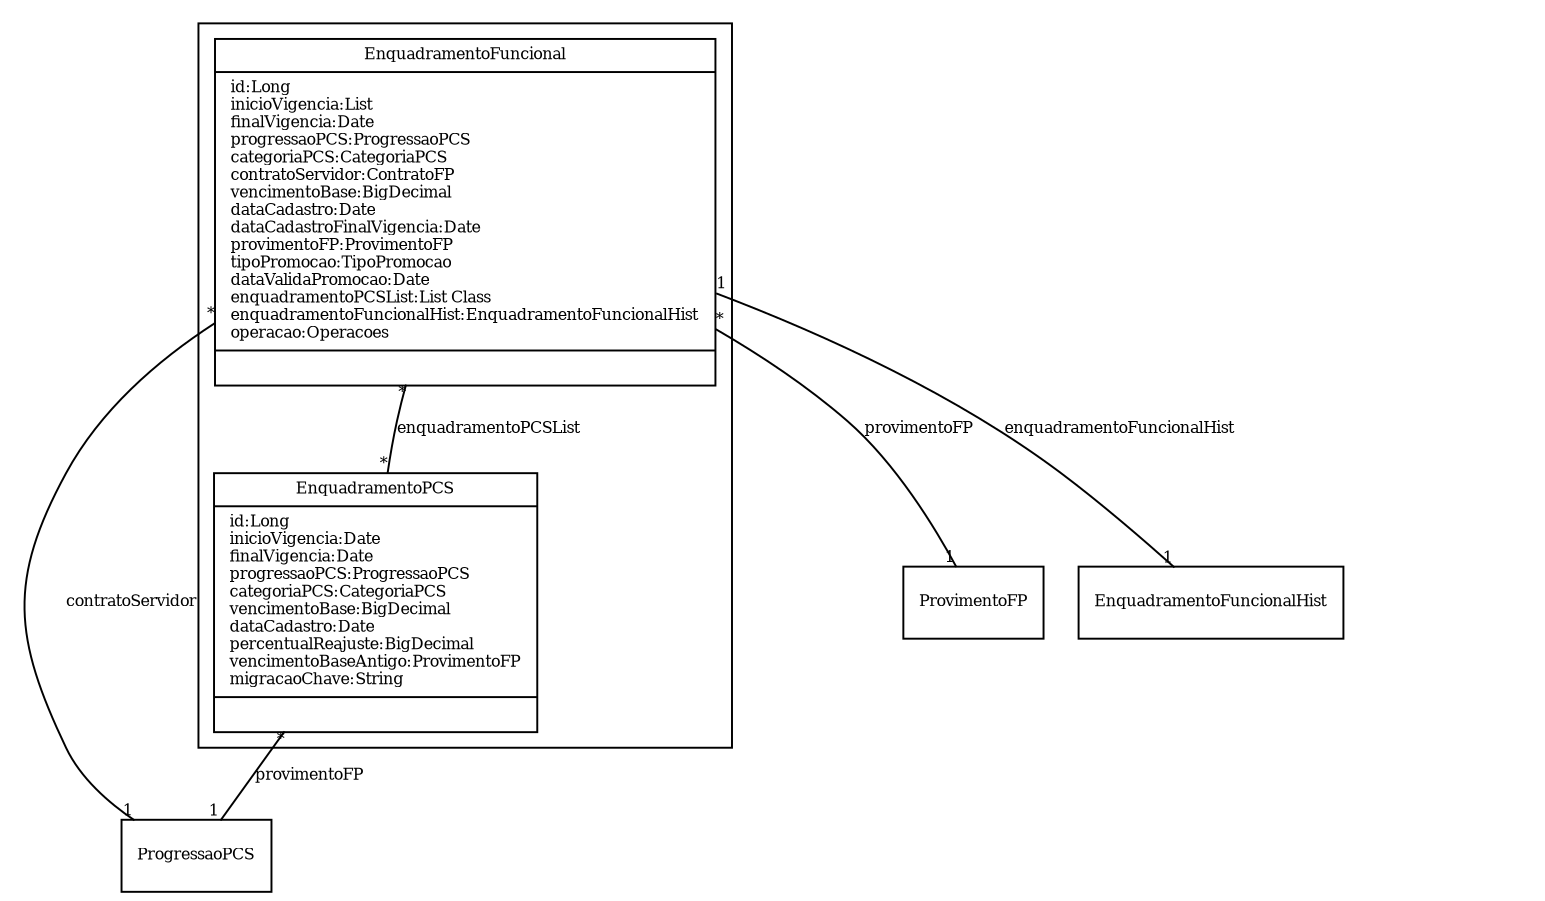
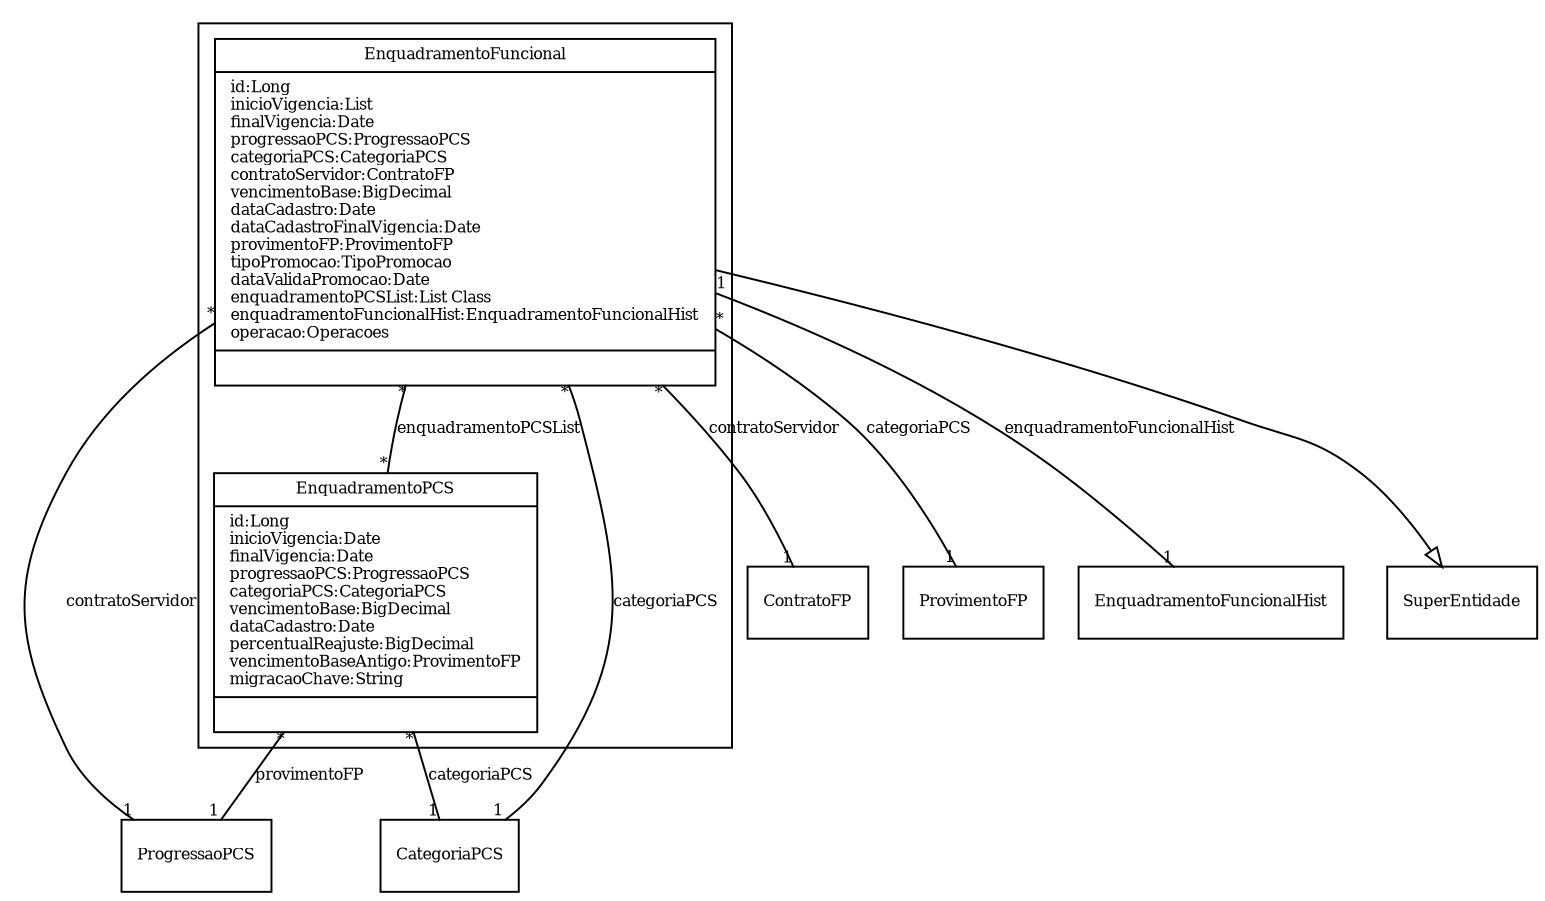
(919, 429) -> (919, 429)
none -> (808, 603)
none -> (1462, 603)
none -> (450, 856)
